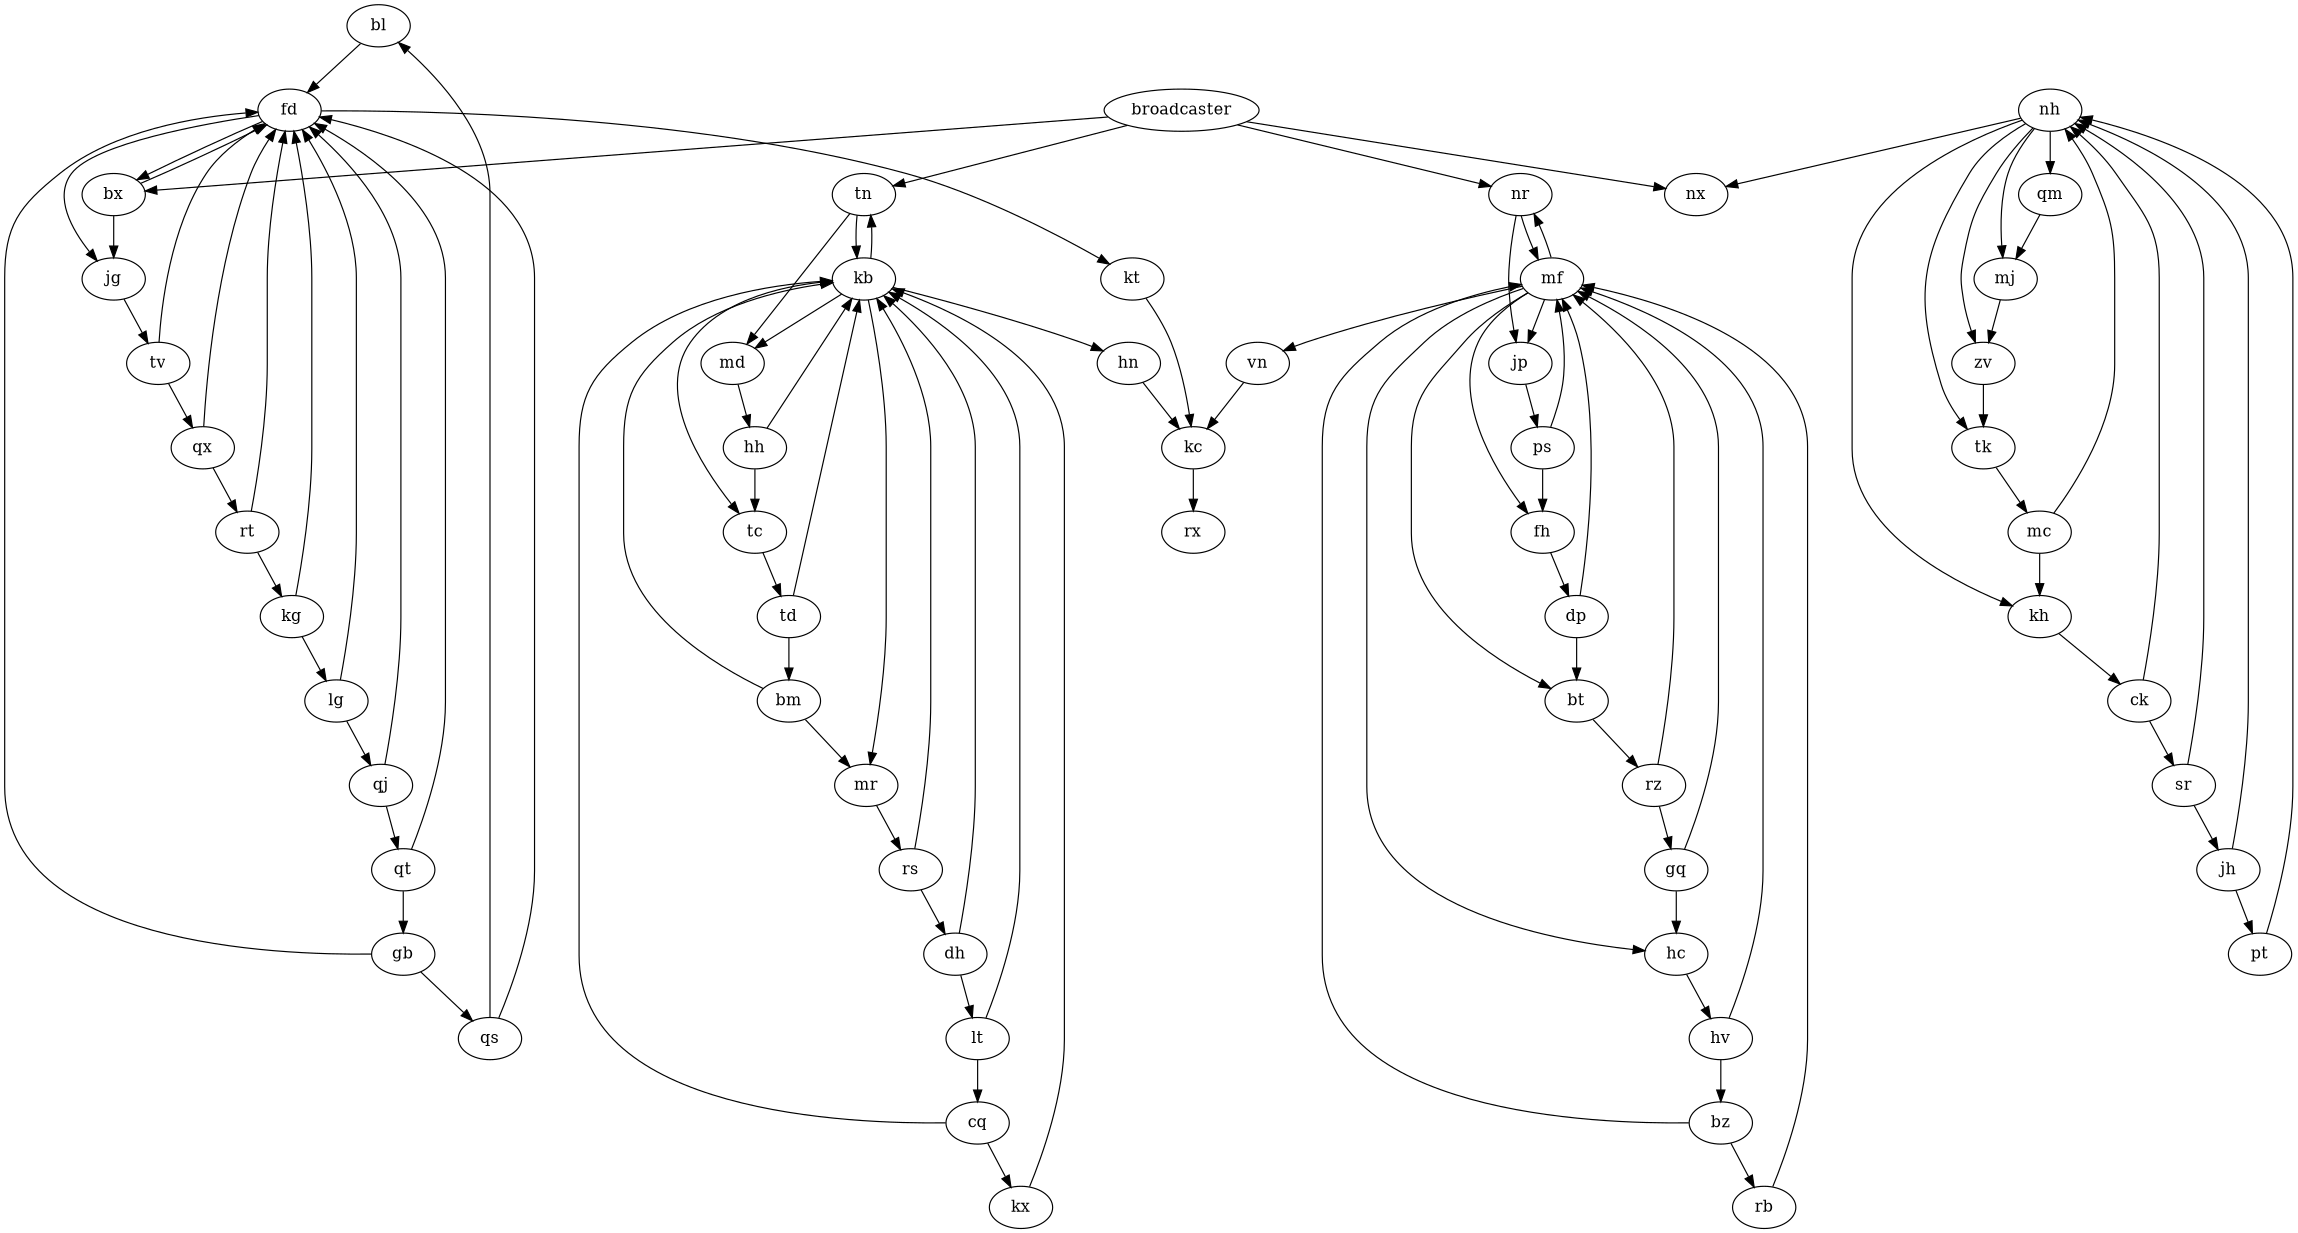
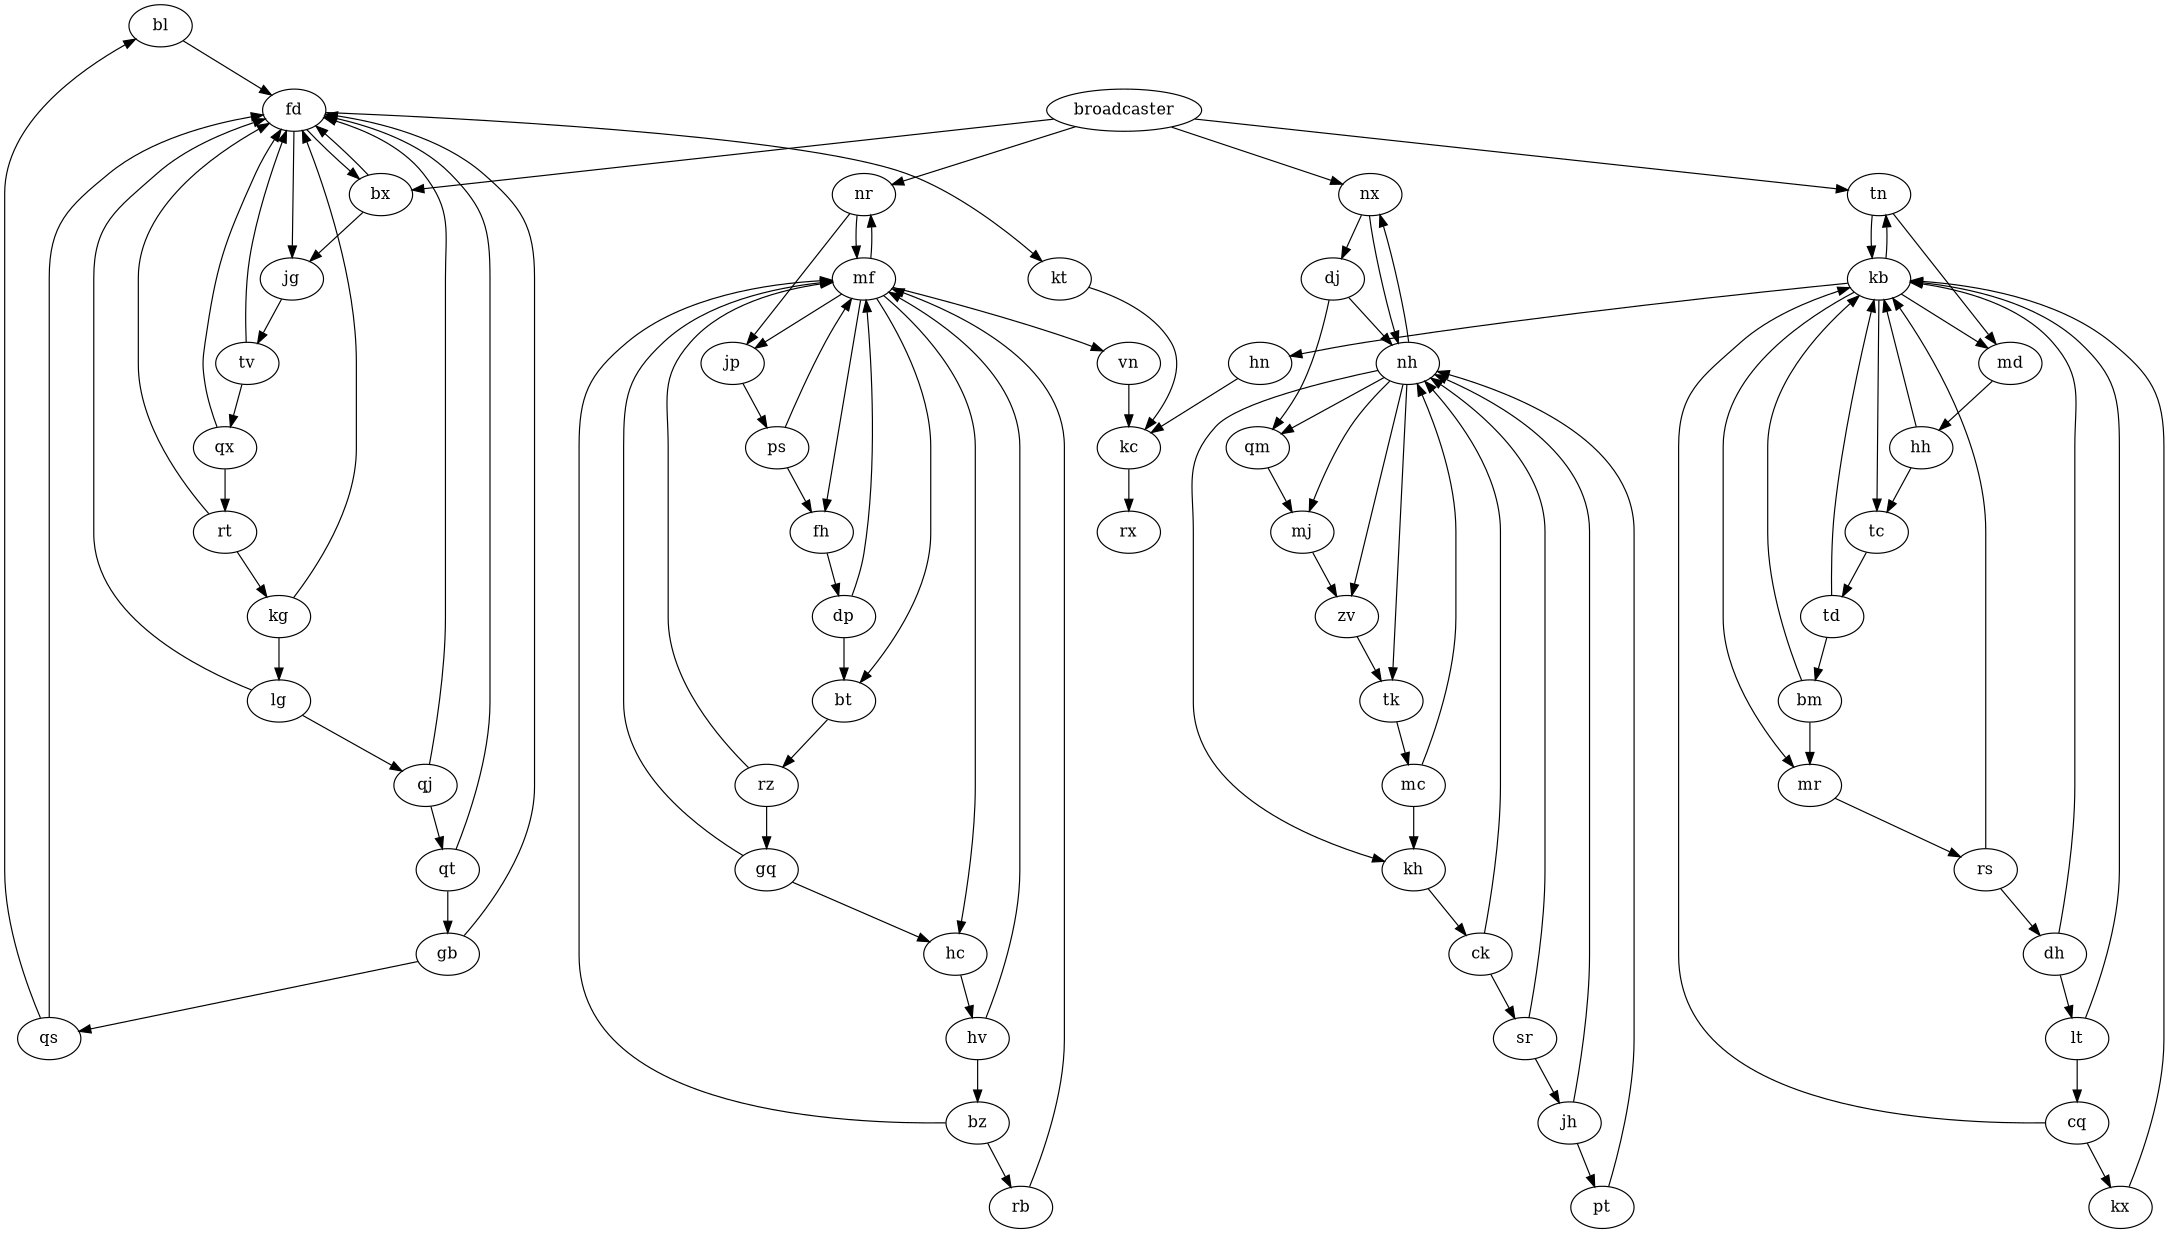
none -> (1380, 274)
none -> (1333, 279)
